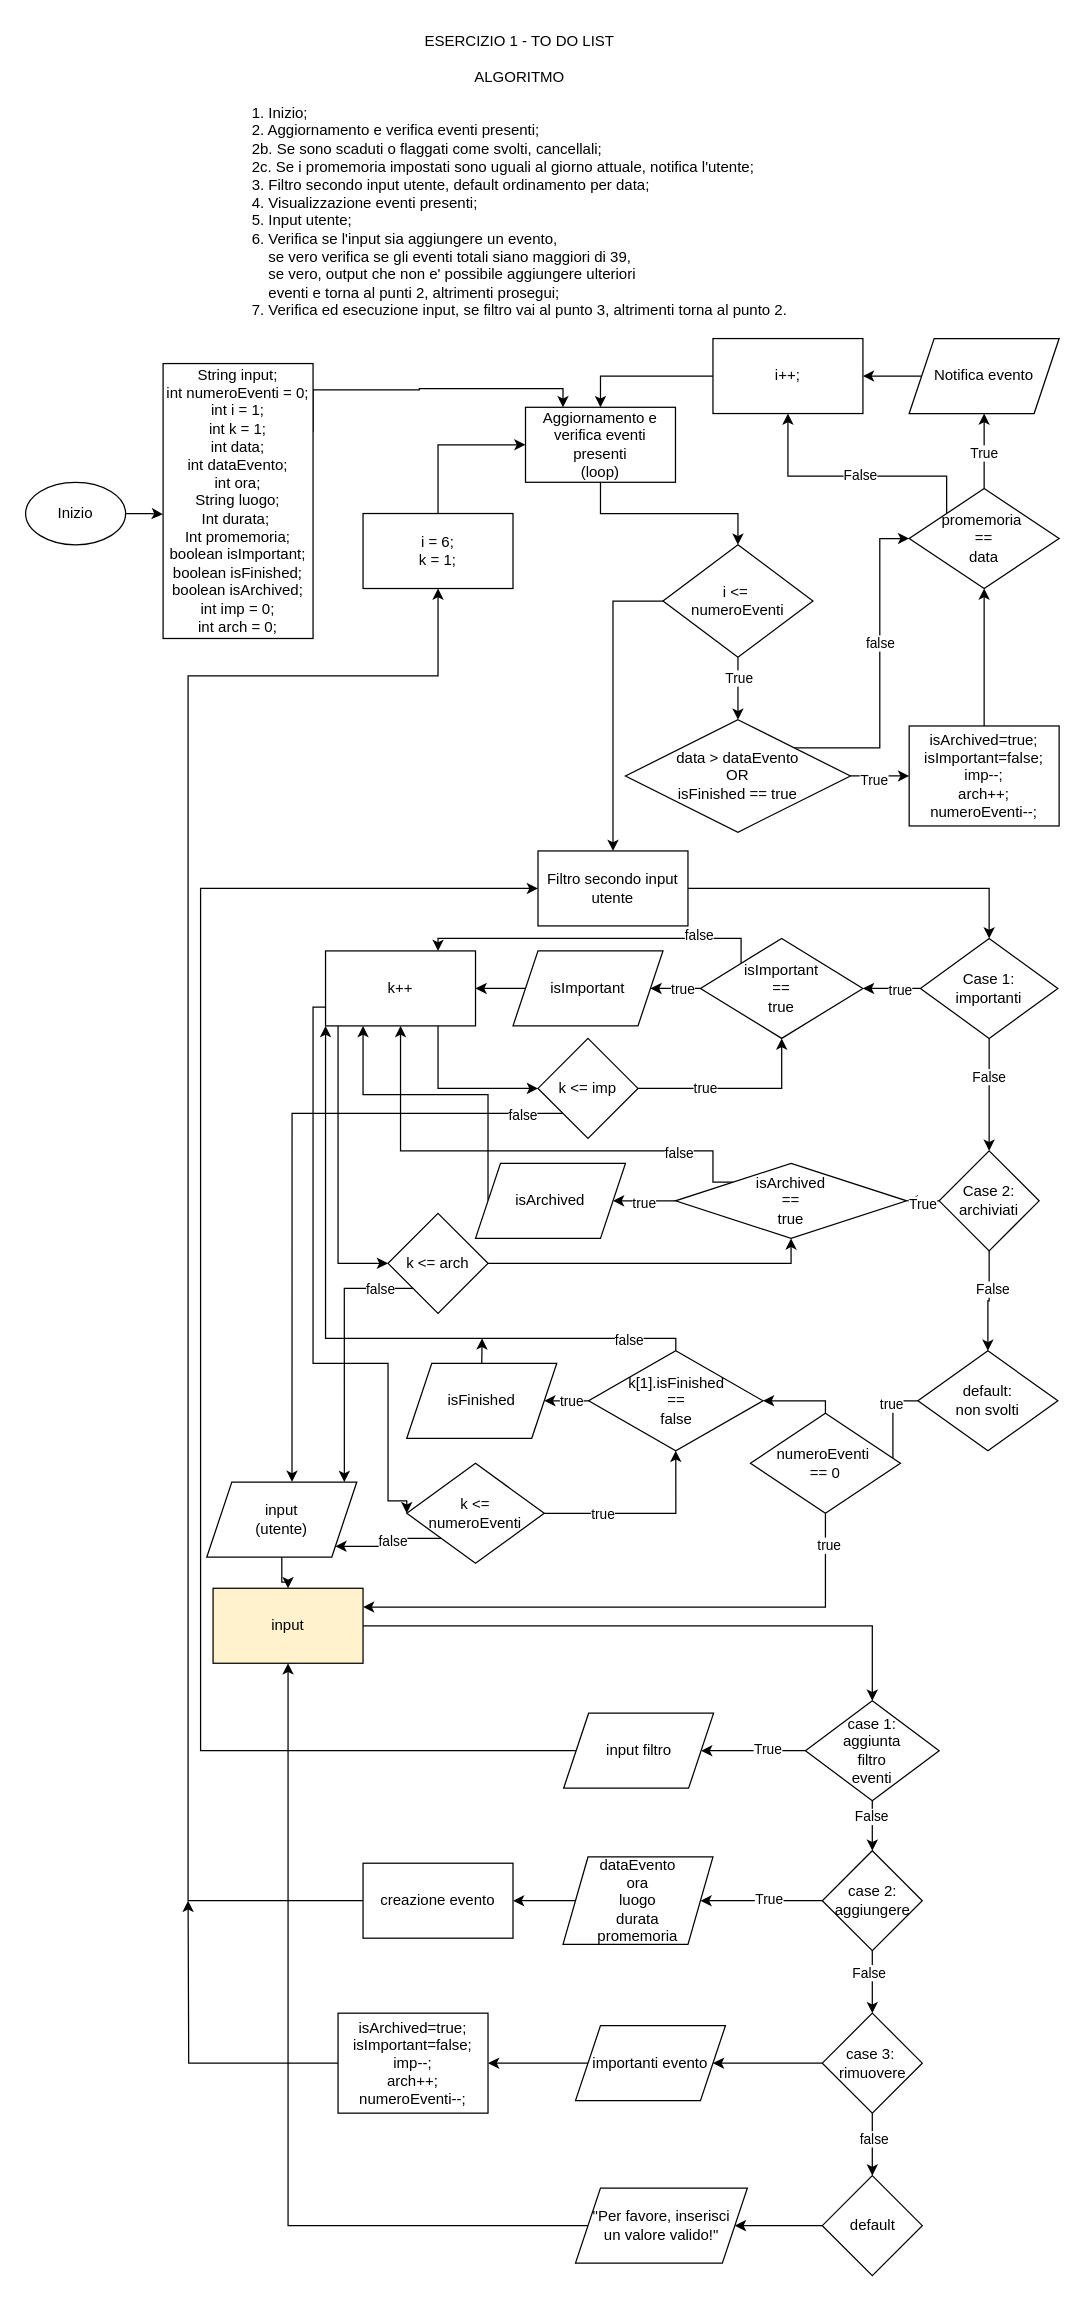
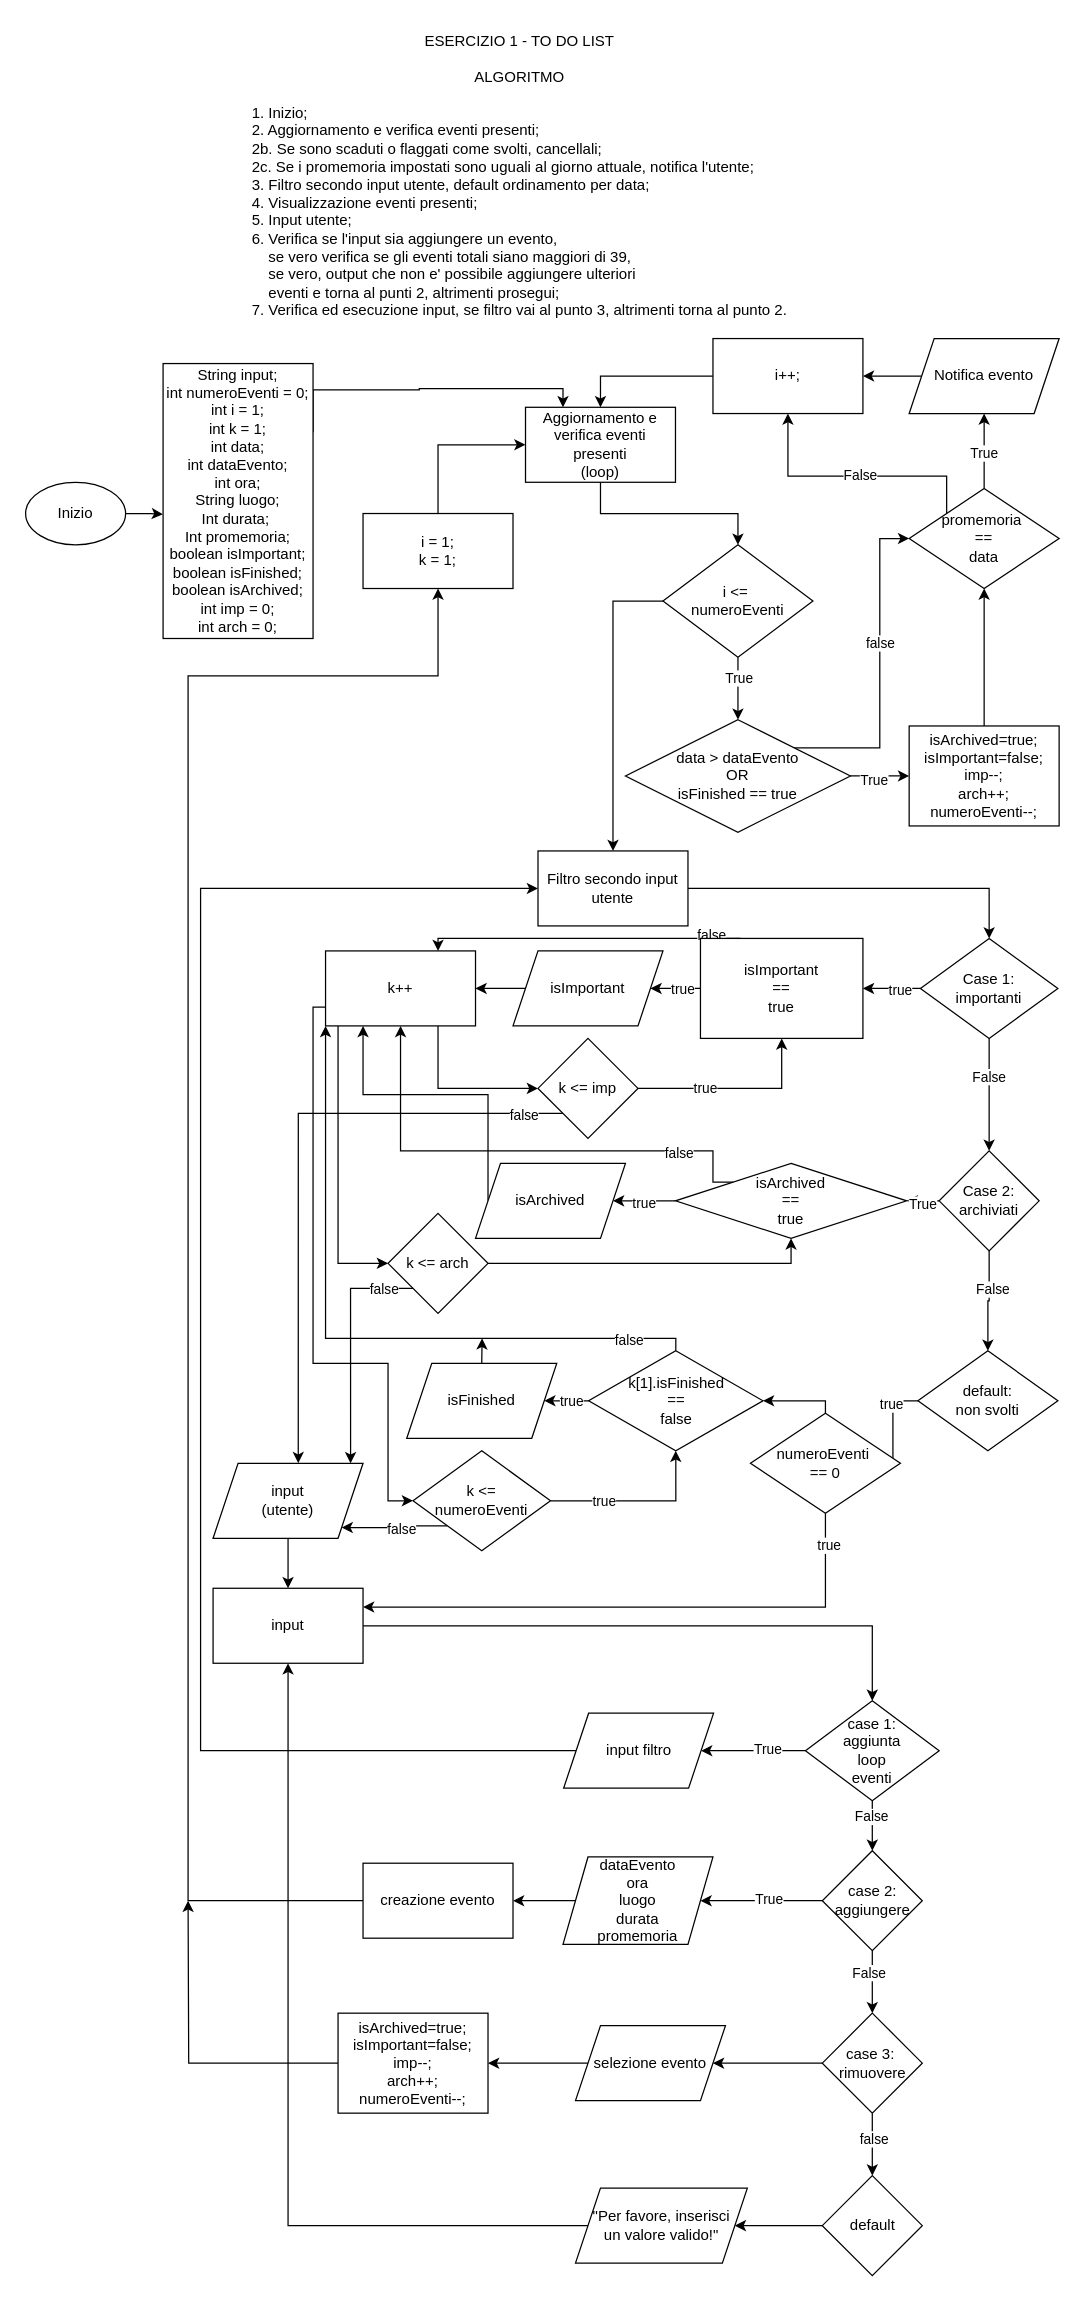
(438, 551) -> (438, 551)
(782, 988) -> (782, 988)
(476, 1513) -> (482, 1501)
(282, 1519) -> (288, 1501)
(288, 1626) -> (288, 1626)
(873, 1751) -> (873, 1751)
(651, 2063) -> (651, 2063)
